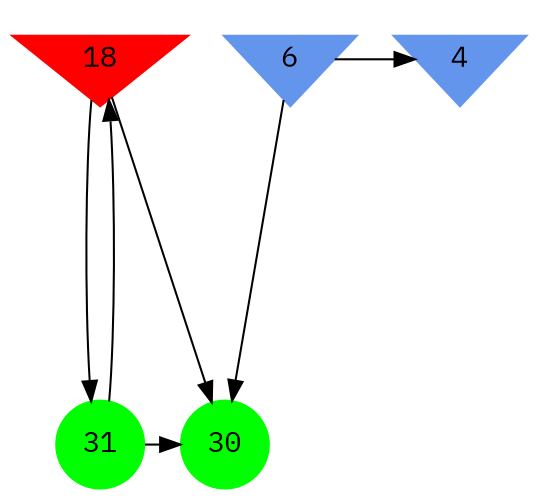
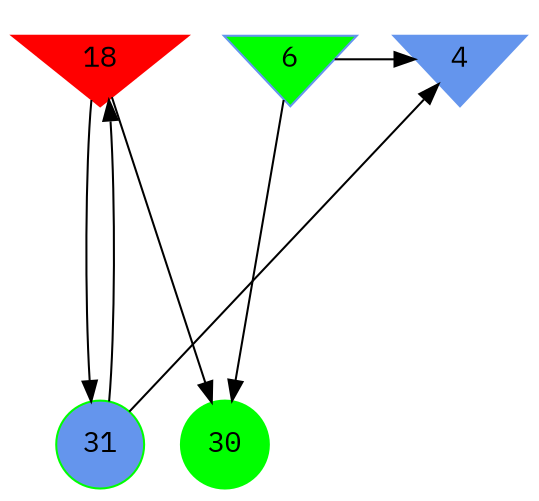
(290, 59) -> (290, 59)
(100, 445) -> (100, 445)
(152, 445) -> (277, 256)
